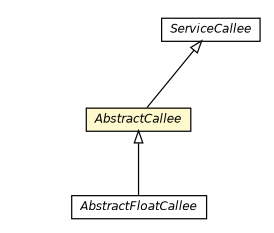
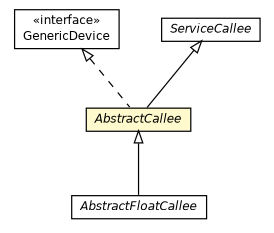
none -> (67, 29)
